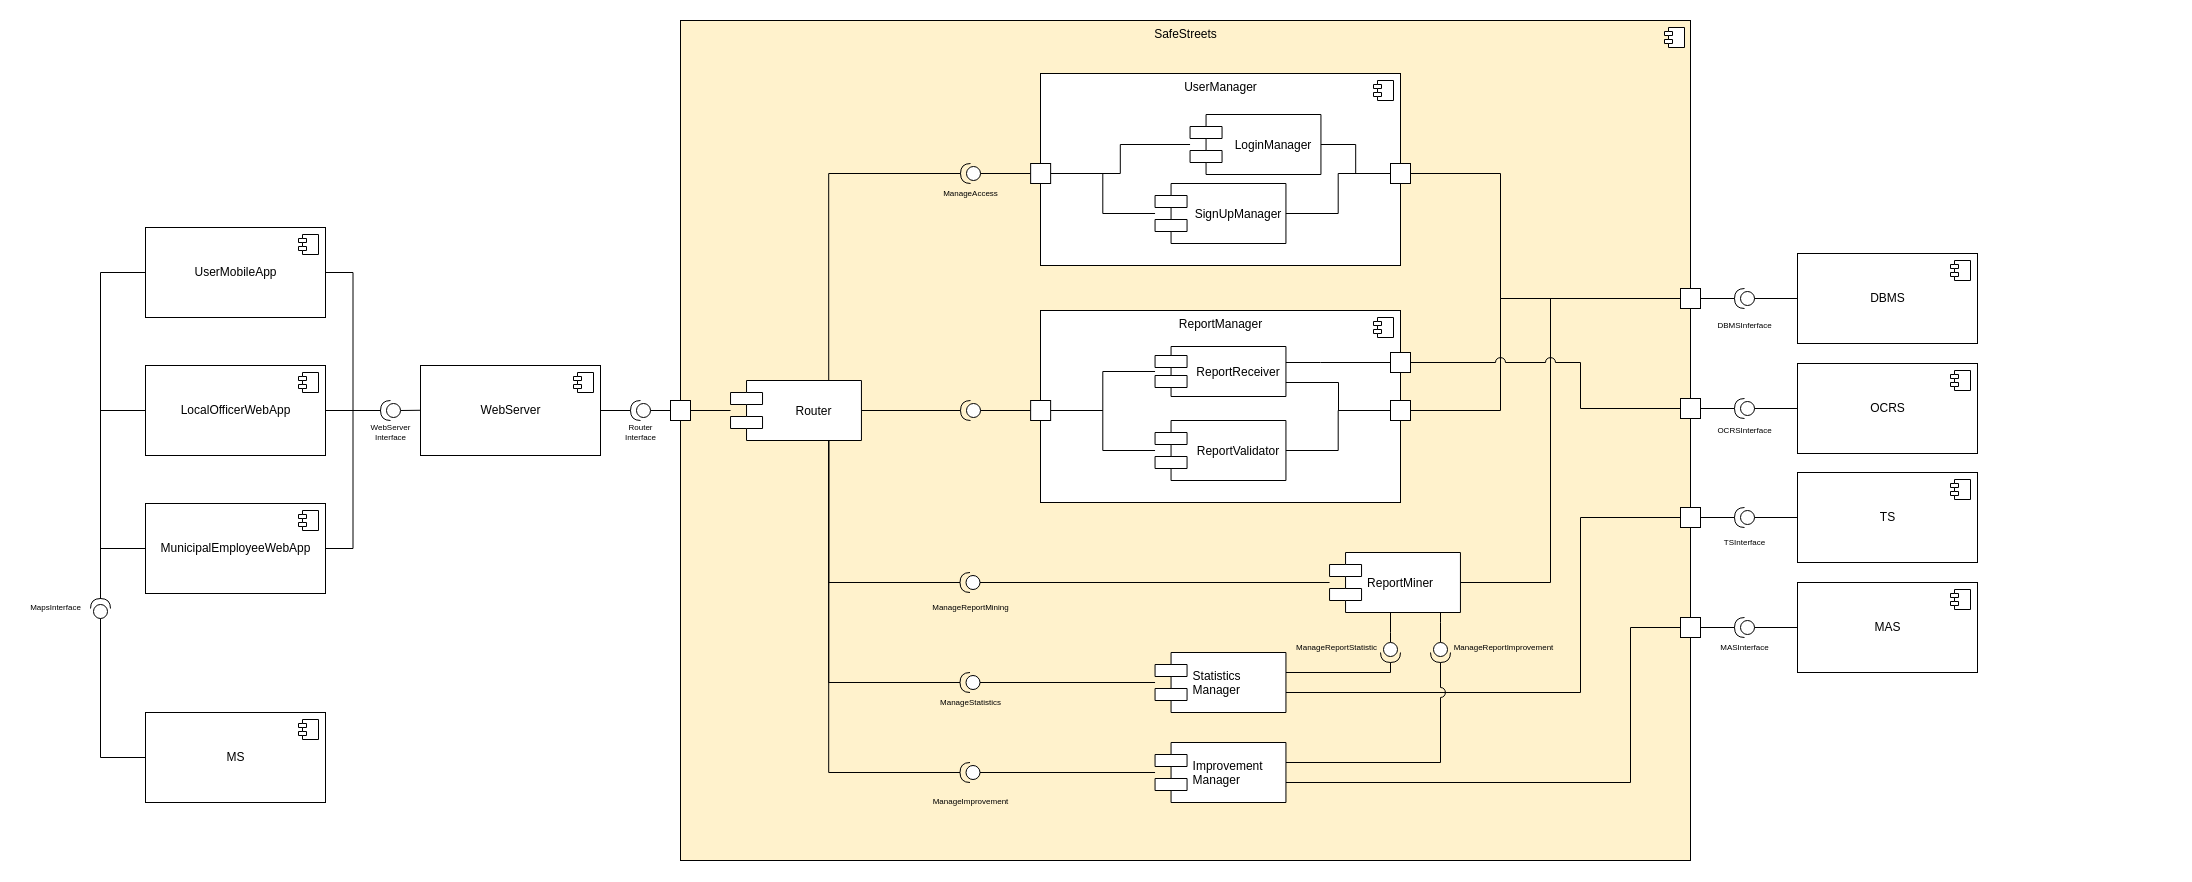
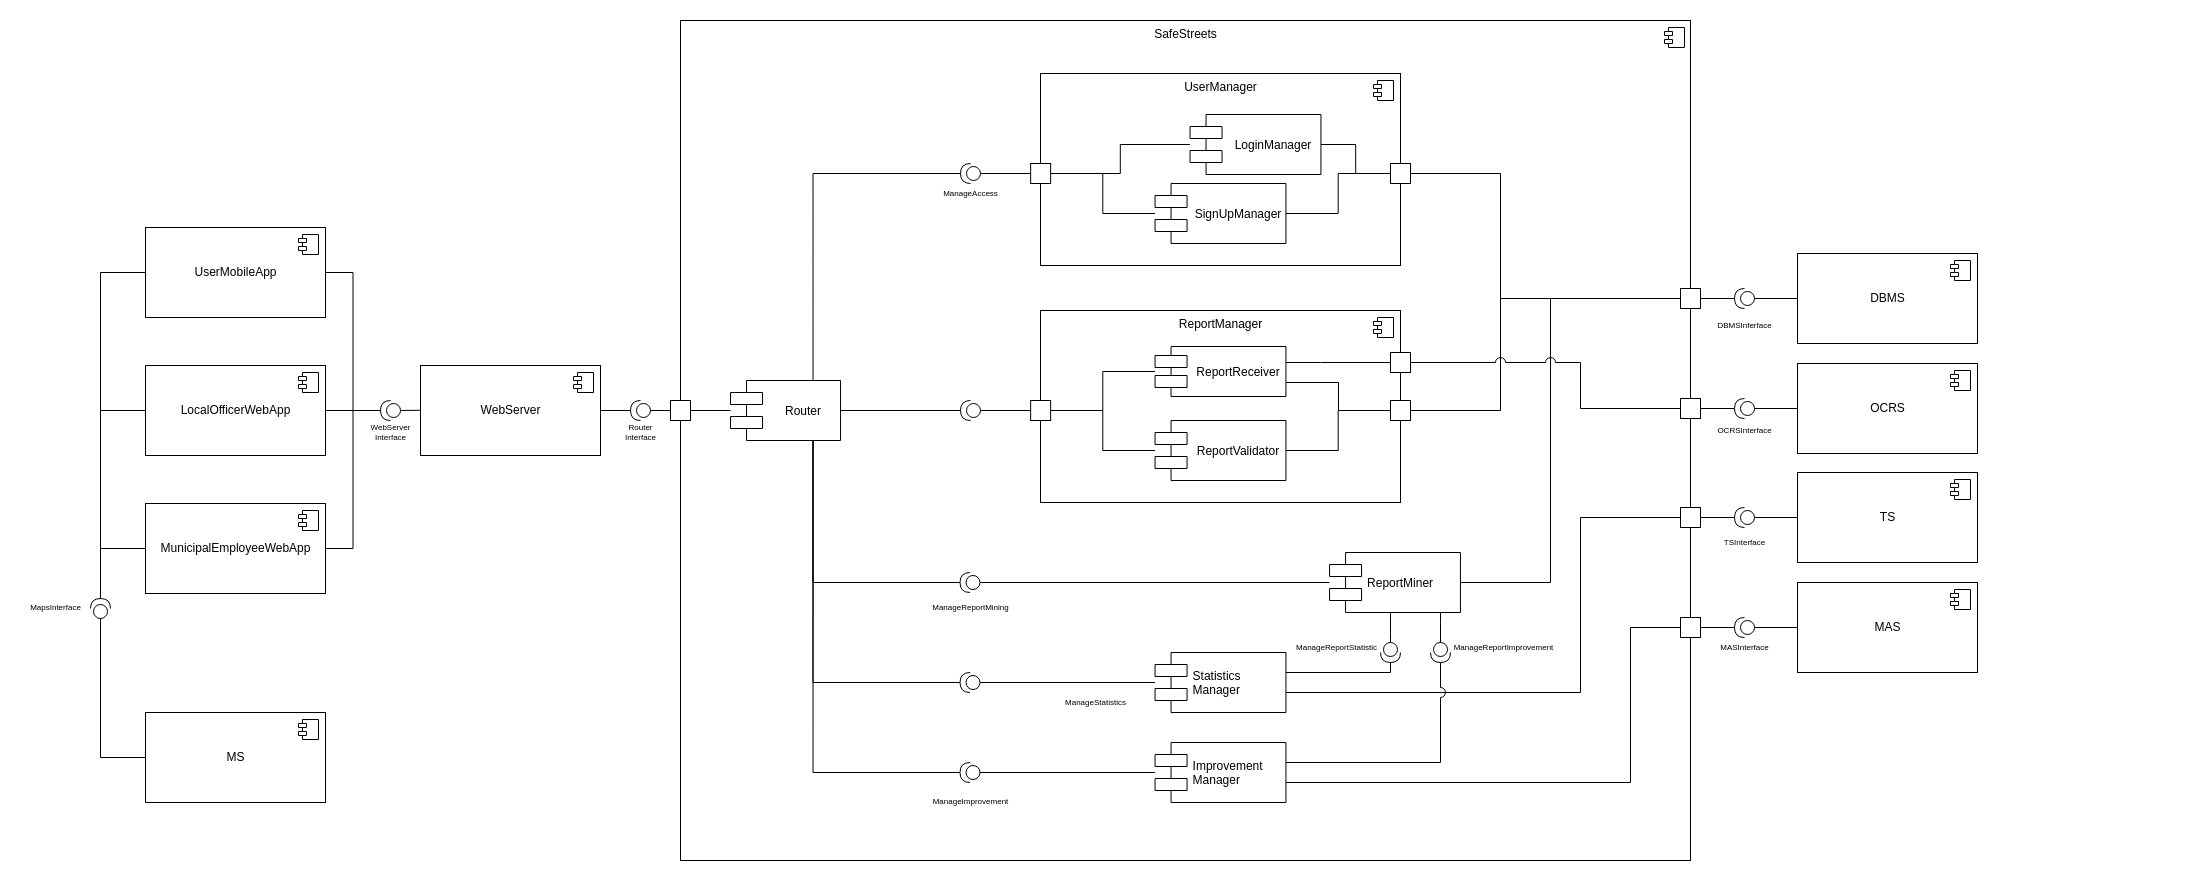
(1186, 35) -> (1186, 35)
(796, 411) -> (786, 411)
(970, 703) -> (1095, 703)
